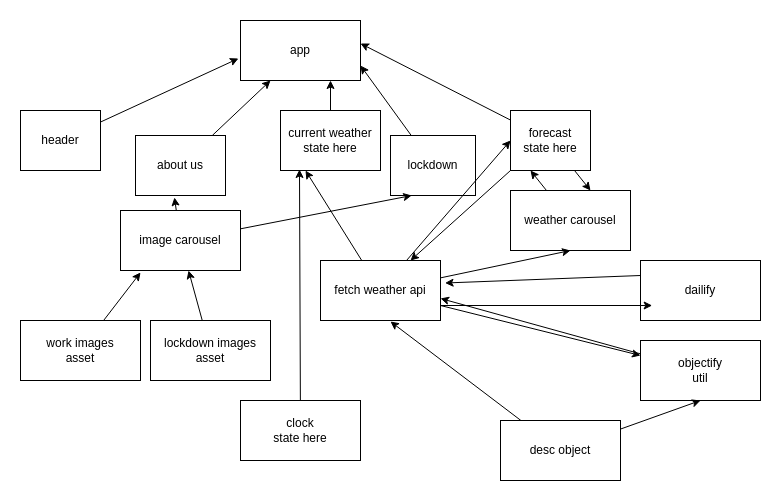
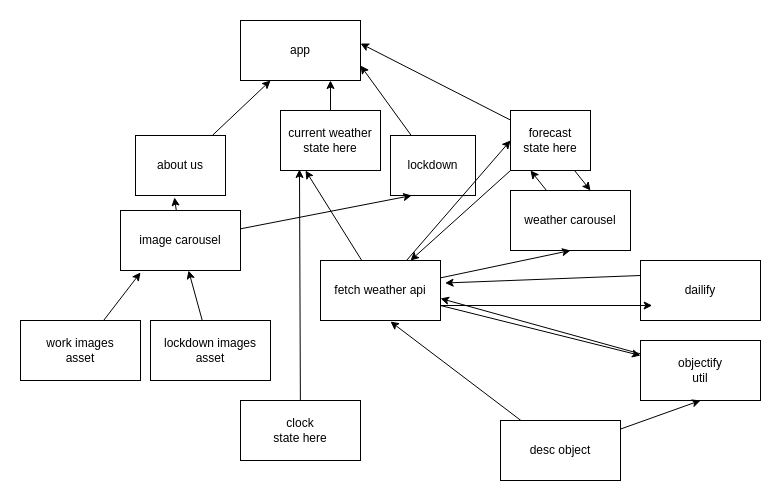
(166, 92) -> none
(61, 141) -> none
